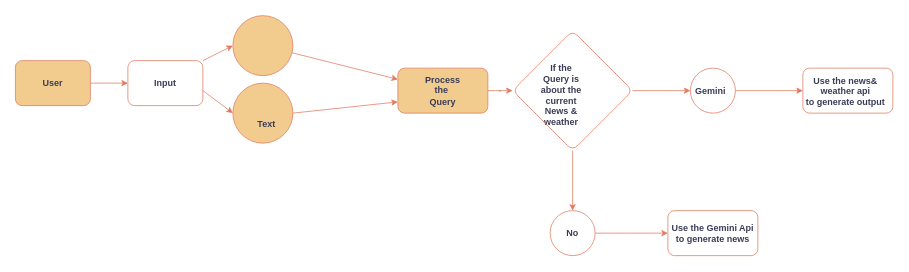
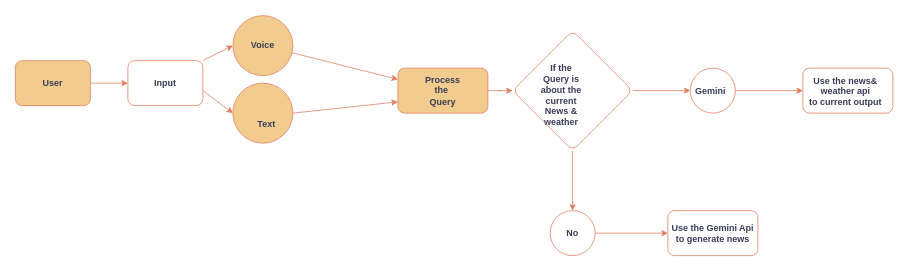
none -> (263, 45)
(846, 91) -> (846, 91)
